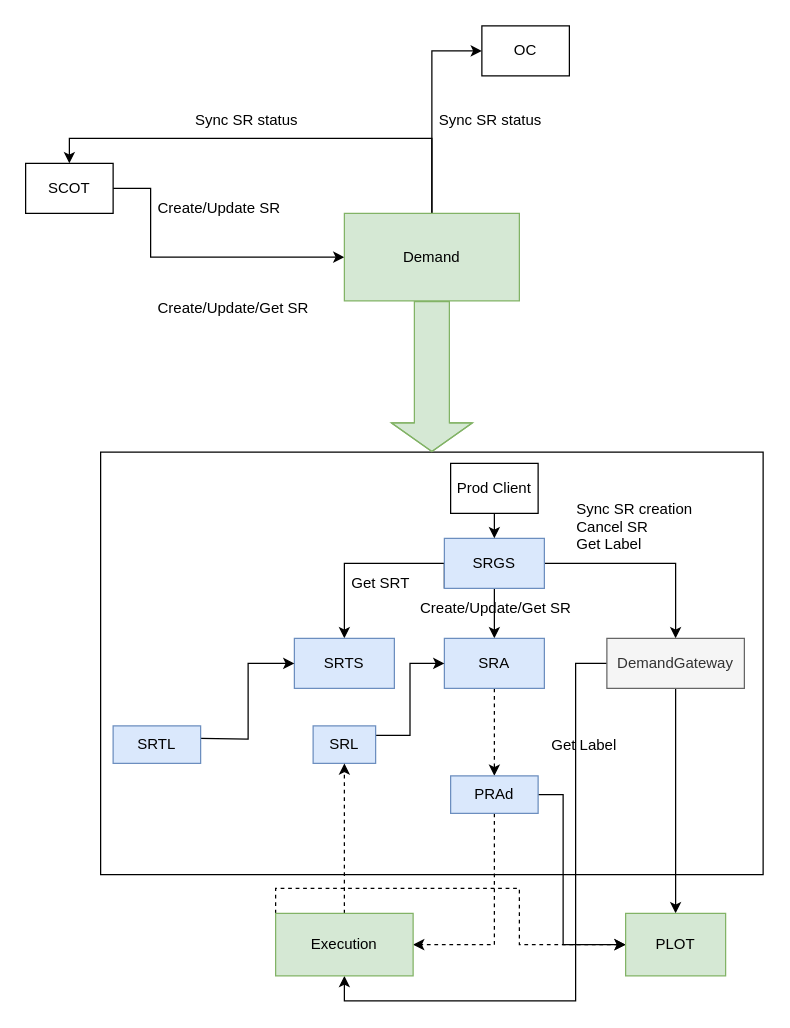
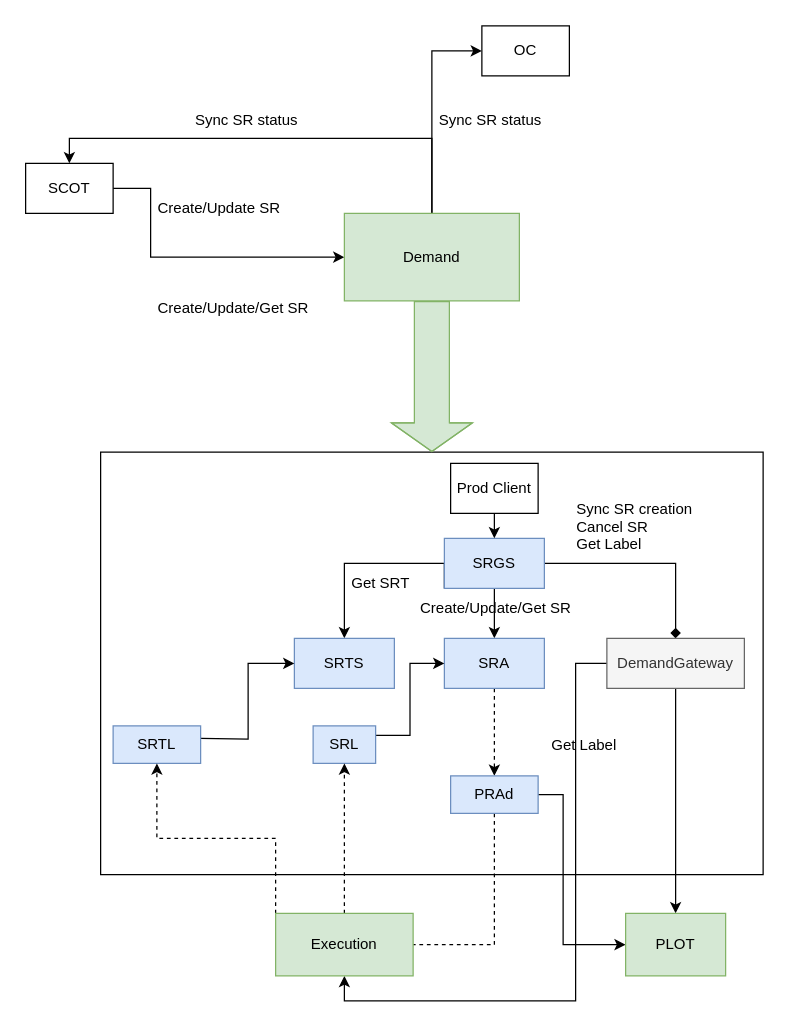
(676, 628) -> (676, 627)
(444, 888) -> (209, 838)
(423, 944) -> (419, 944)
